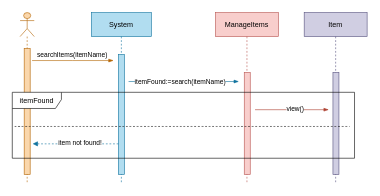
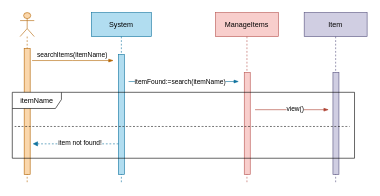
(37, 101) -> (37, 101)
